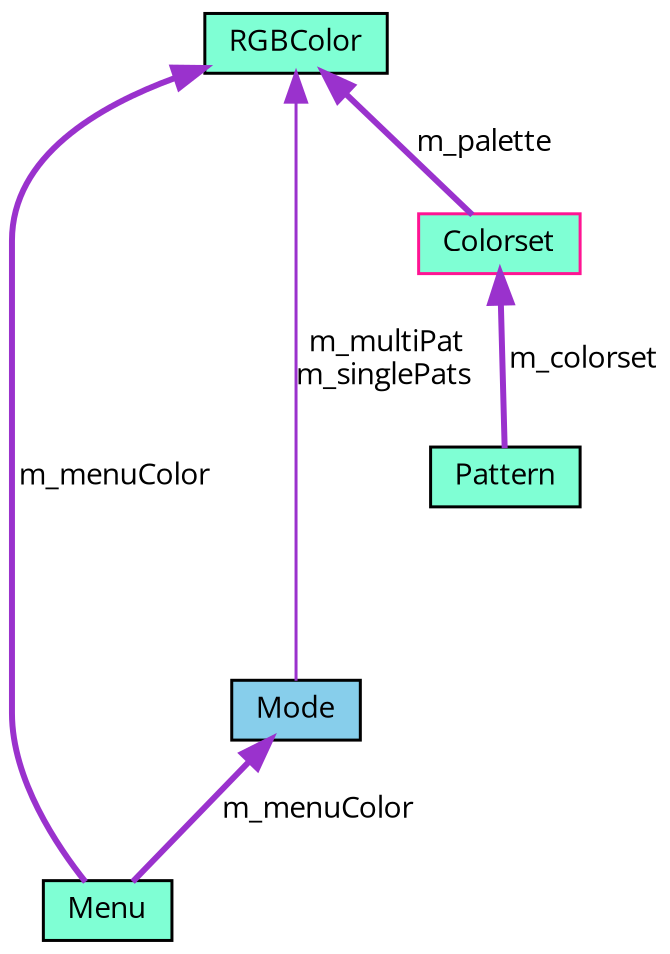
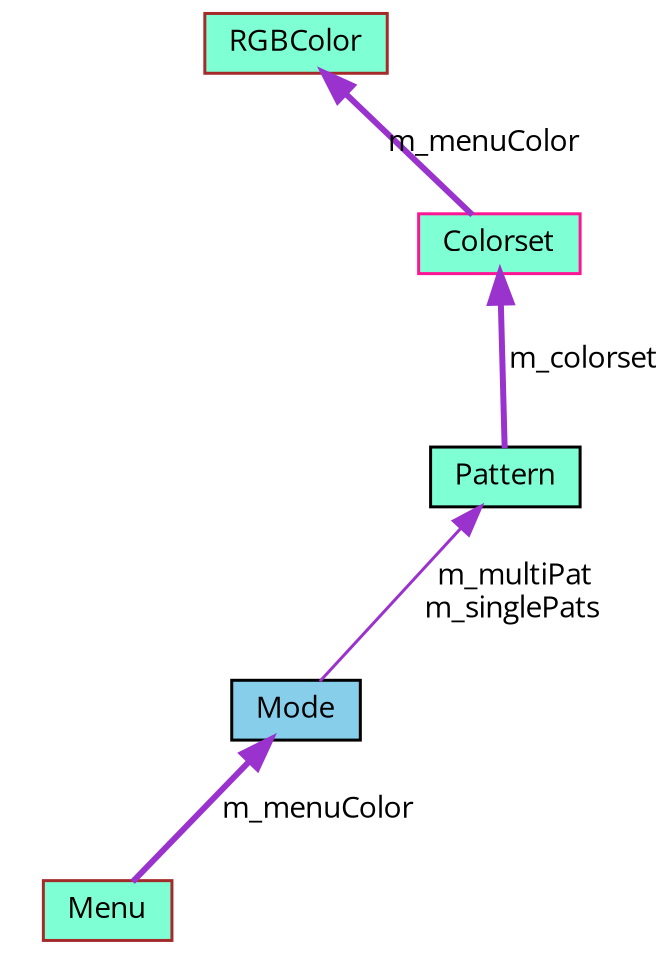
(296, 43) -> (296, 43)
(481, 144) -> (481, 144)
(296, 392) -> (390, 605)
(12, 448) -> none
(108, 911) -> (108, 911)
